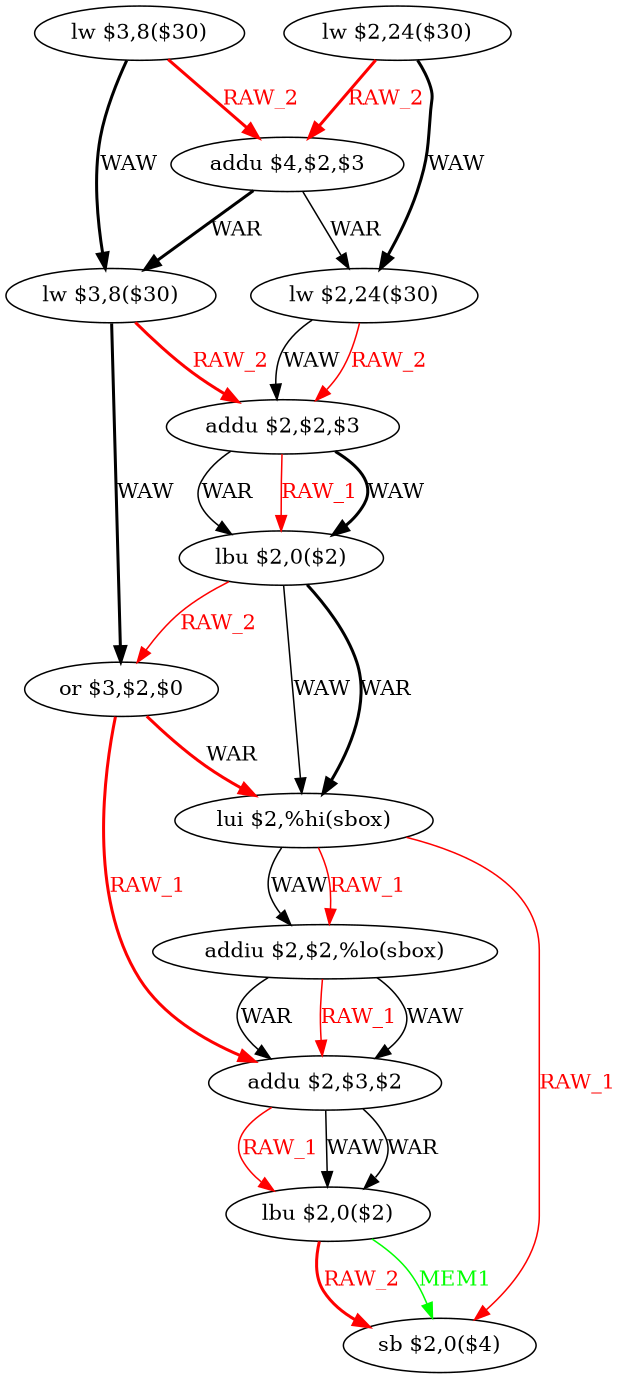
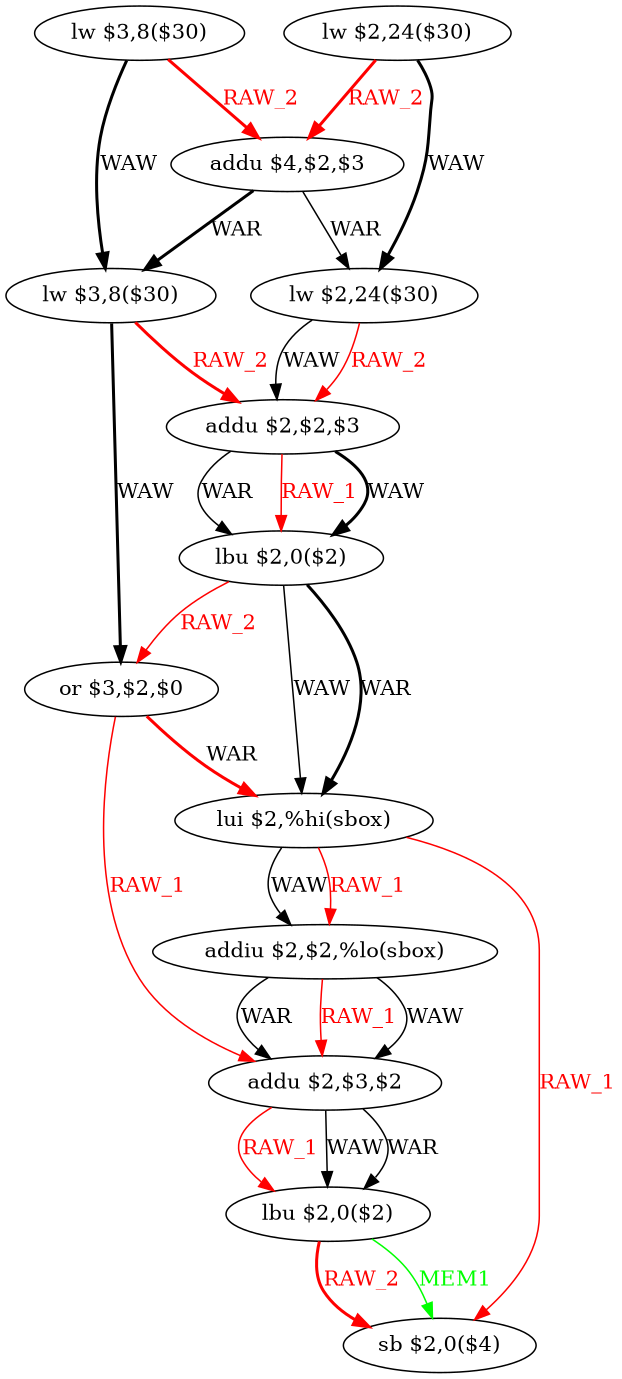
(113, 914) -> (113, 914)
